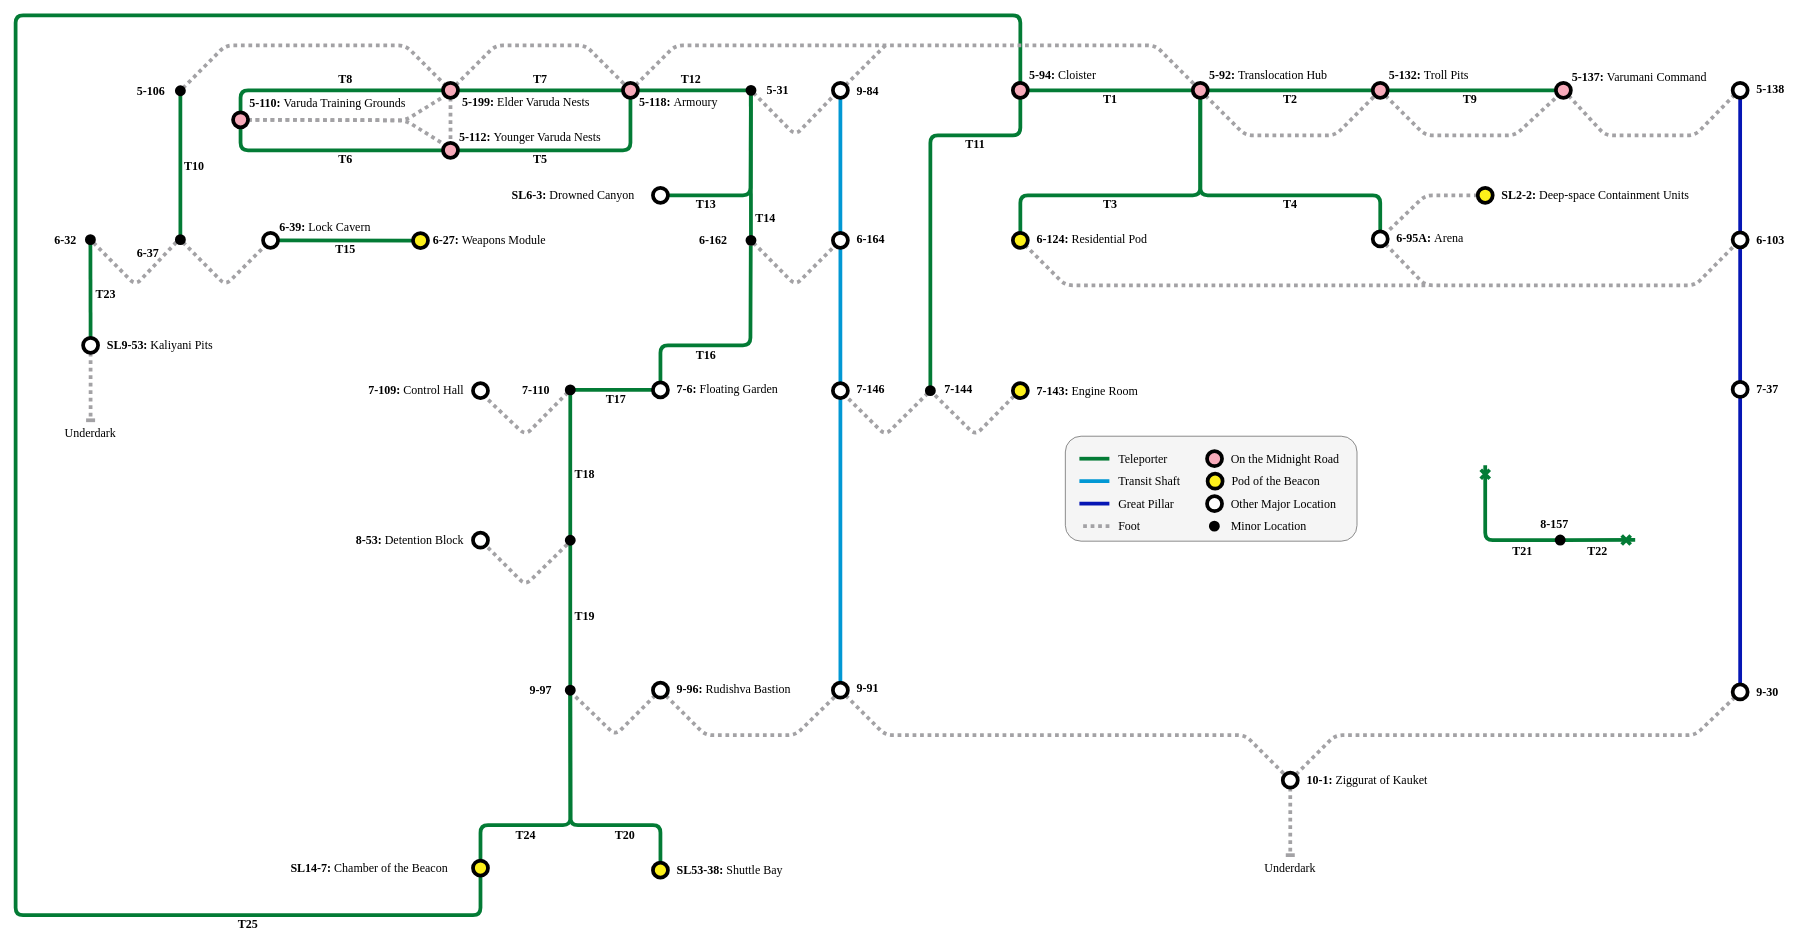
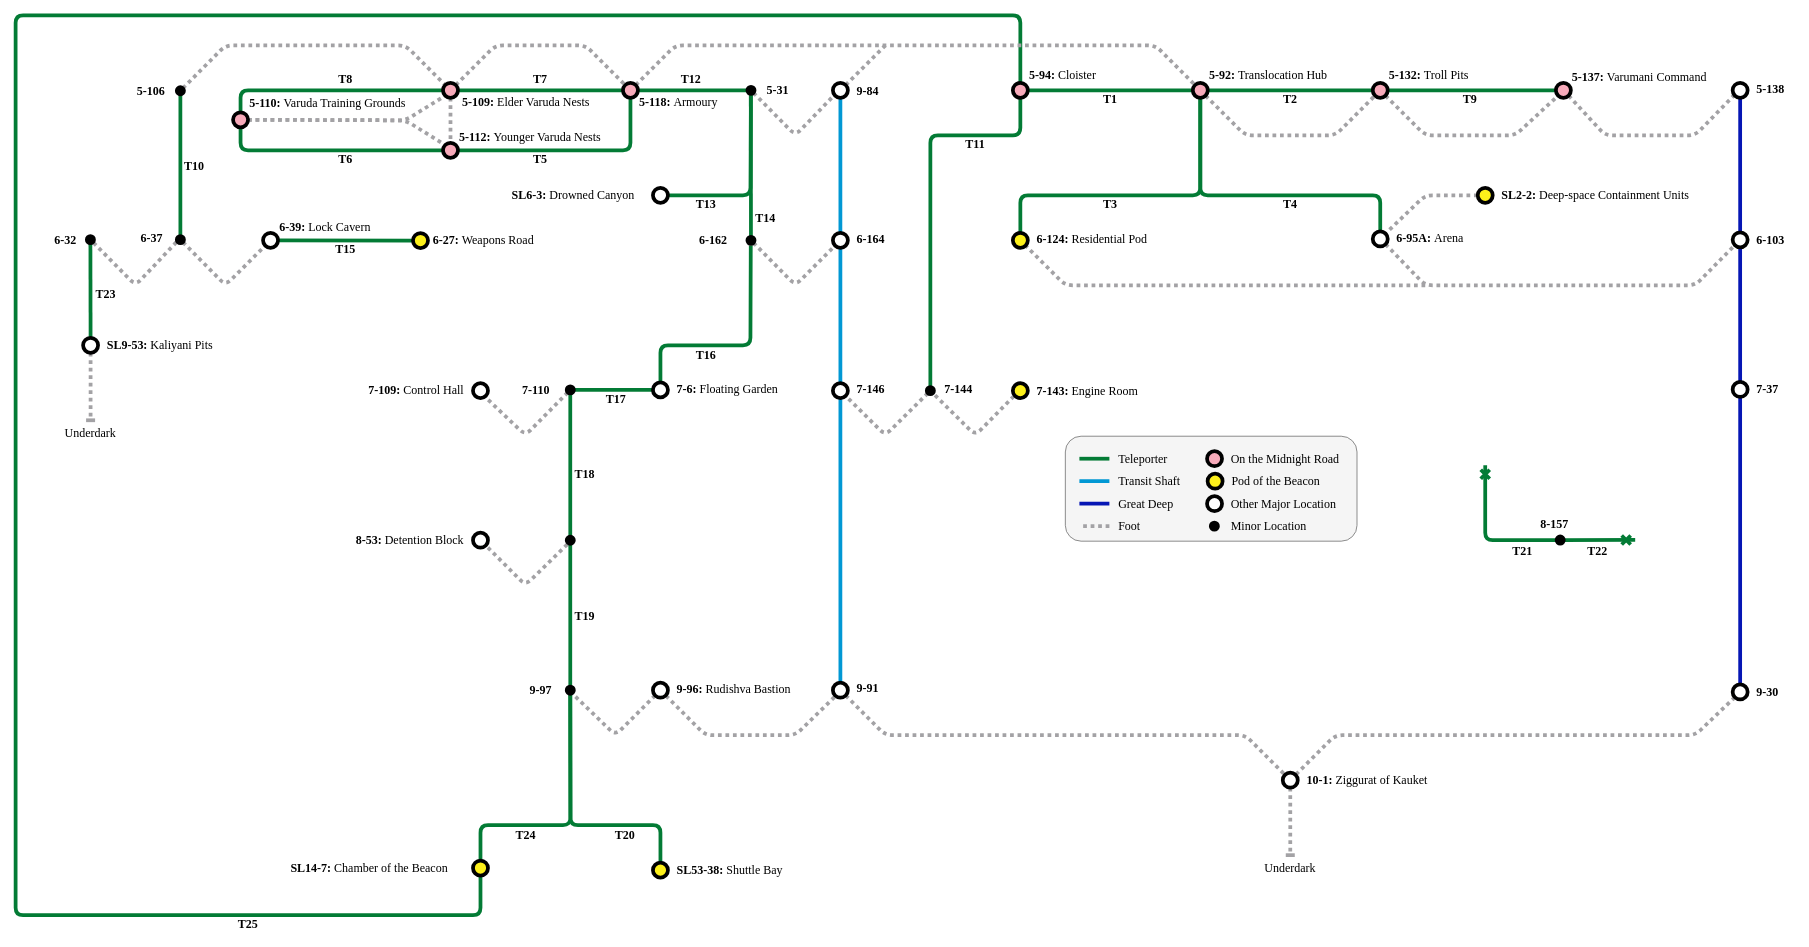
(539, 102) -> (539, 102)
(494, 240) -> (489, 240)
(150, 253) -> (154, 238)
(1153, 504) -> (1151, 504)
